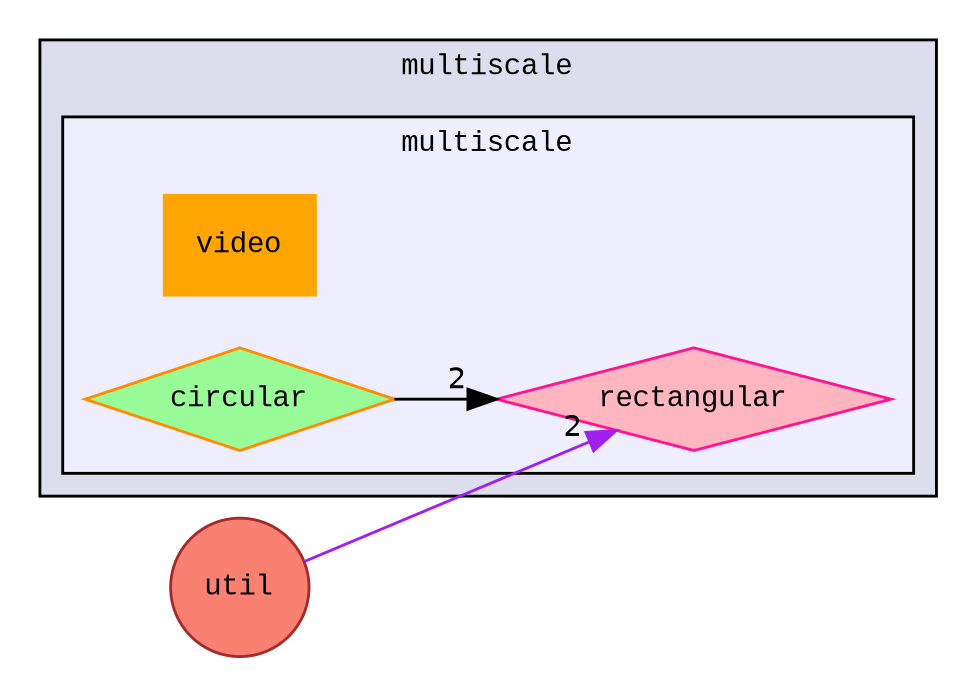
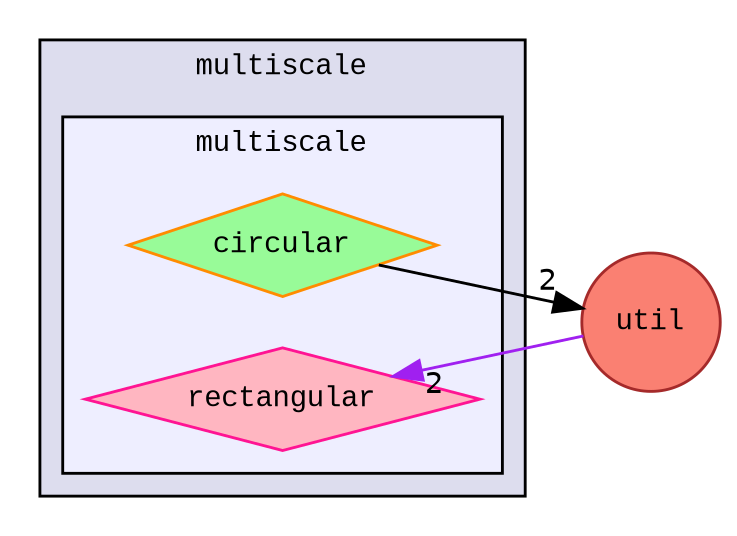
(240, 245) -> none
(431, 399) -> (466, 284)
